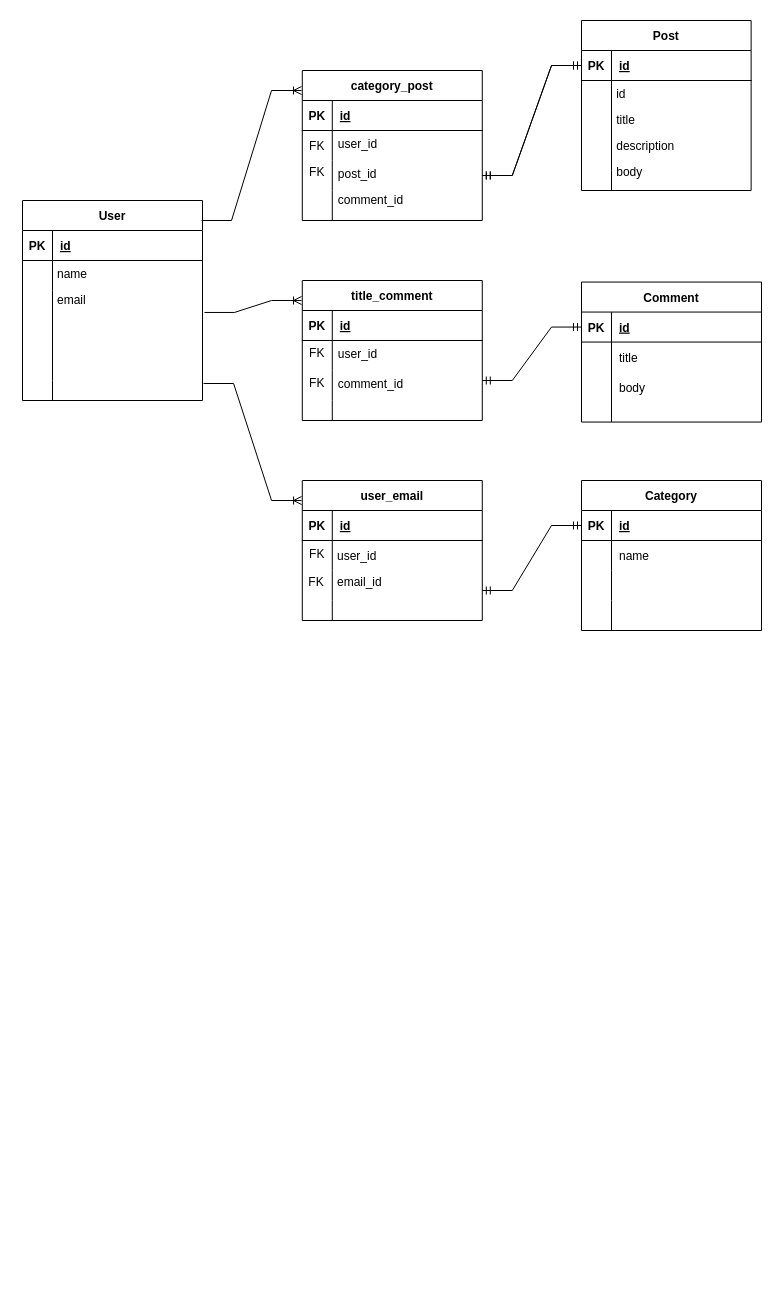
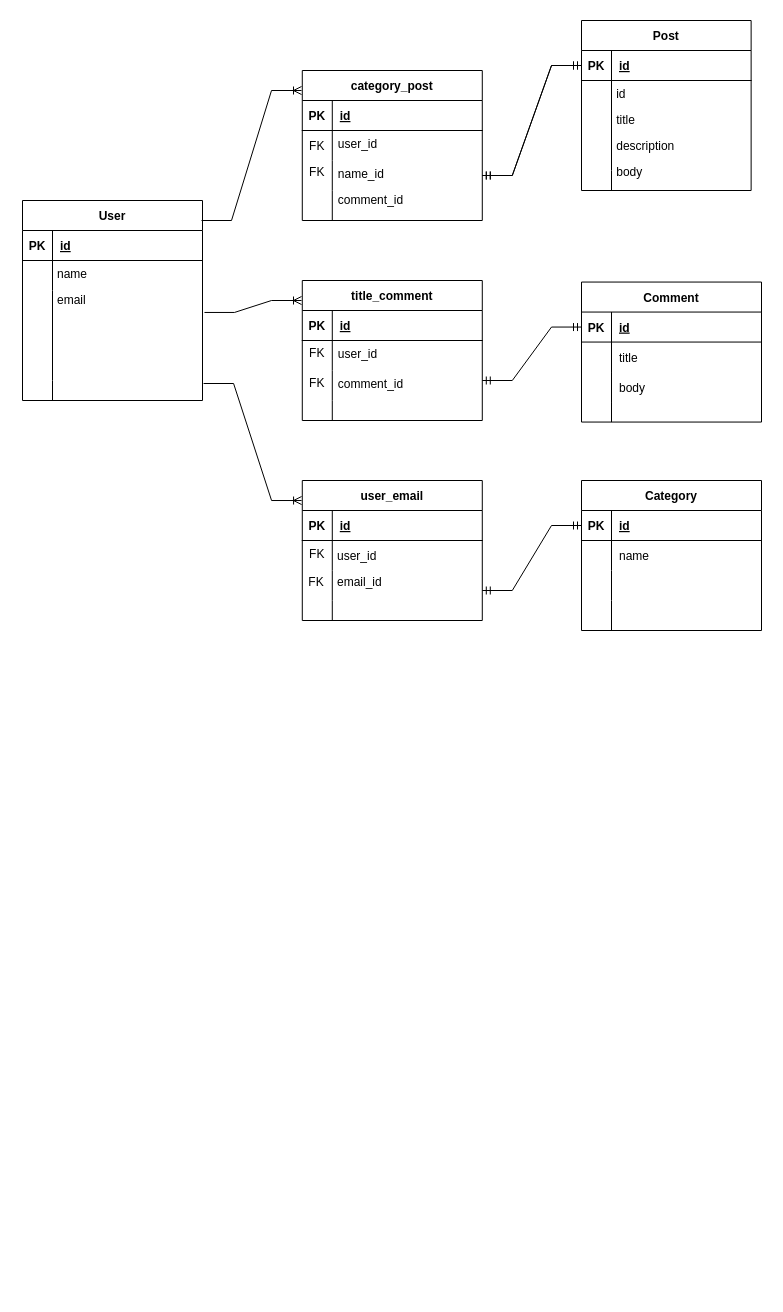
(360, 174) -> (360, 174)
